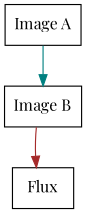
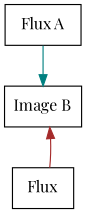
(43, 25) -> (43, 25)
(35, 142) -> (51, 153)
